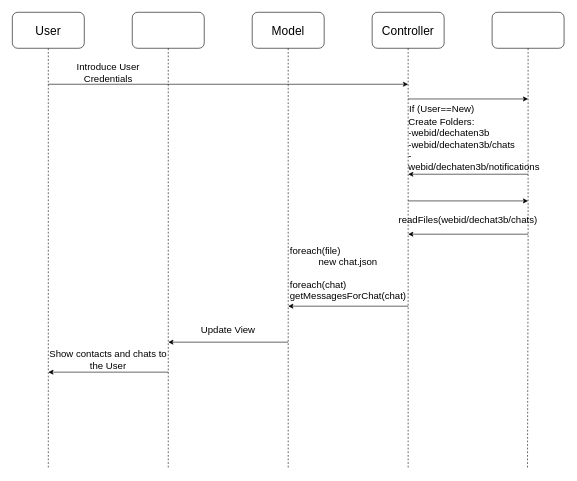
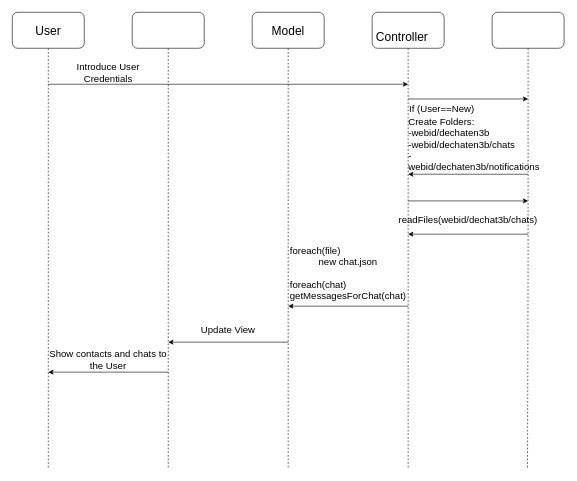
(408, 30) -> (402, 36)
